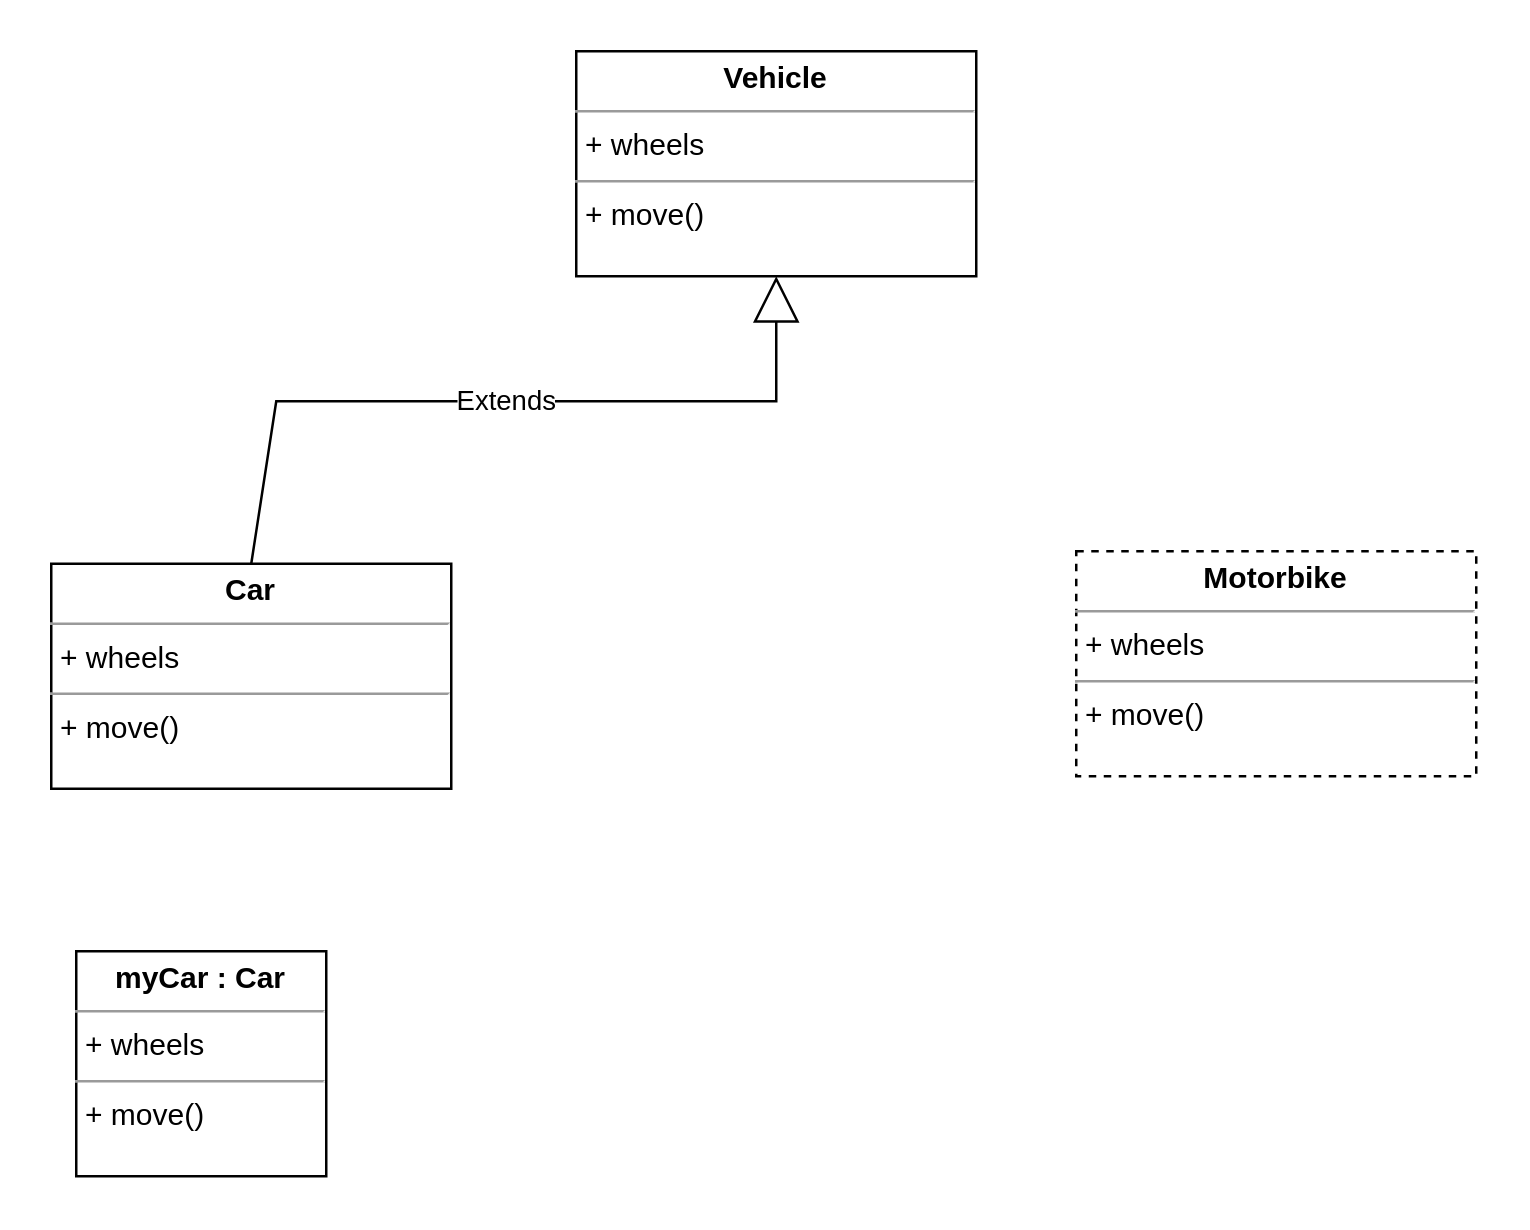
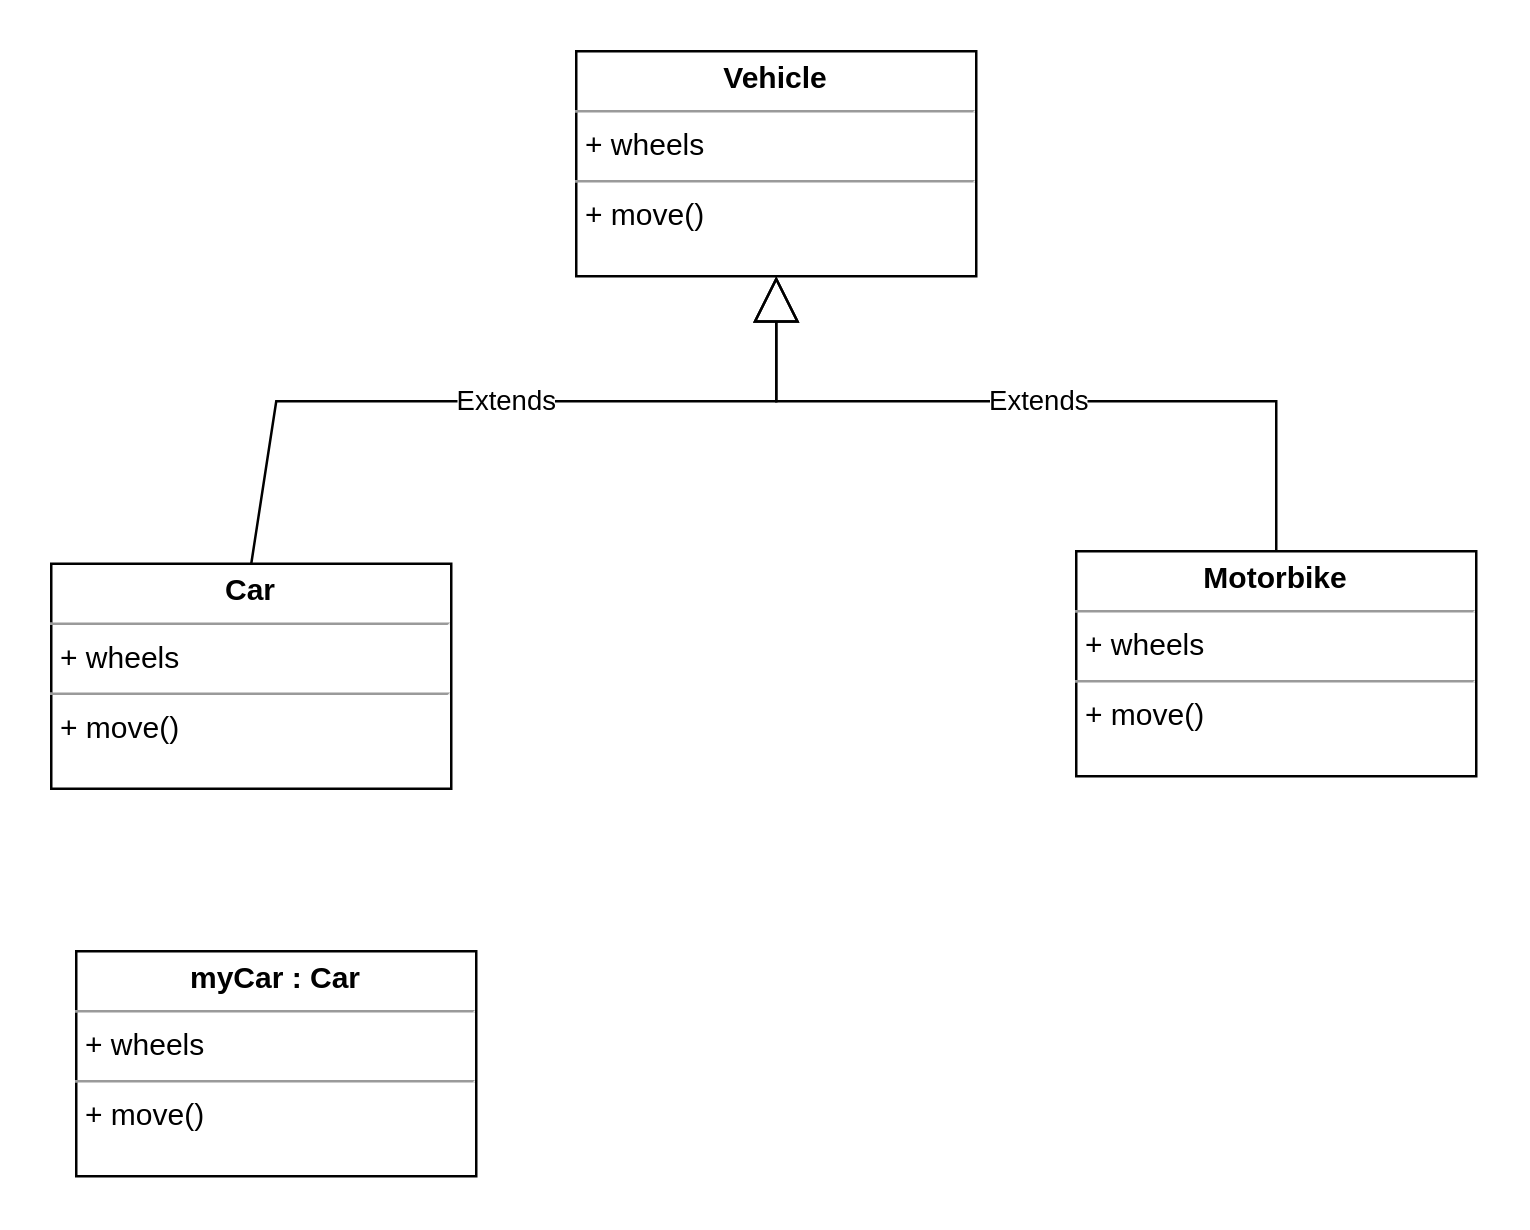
none -> (1103, 401)
(1276, 664) -> (1276, 664)
(201, 1064) -> (276, 1064)
